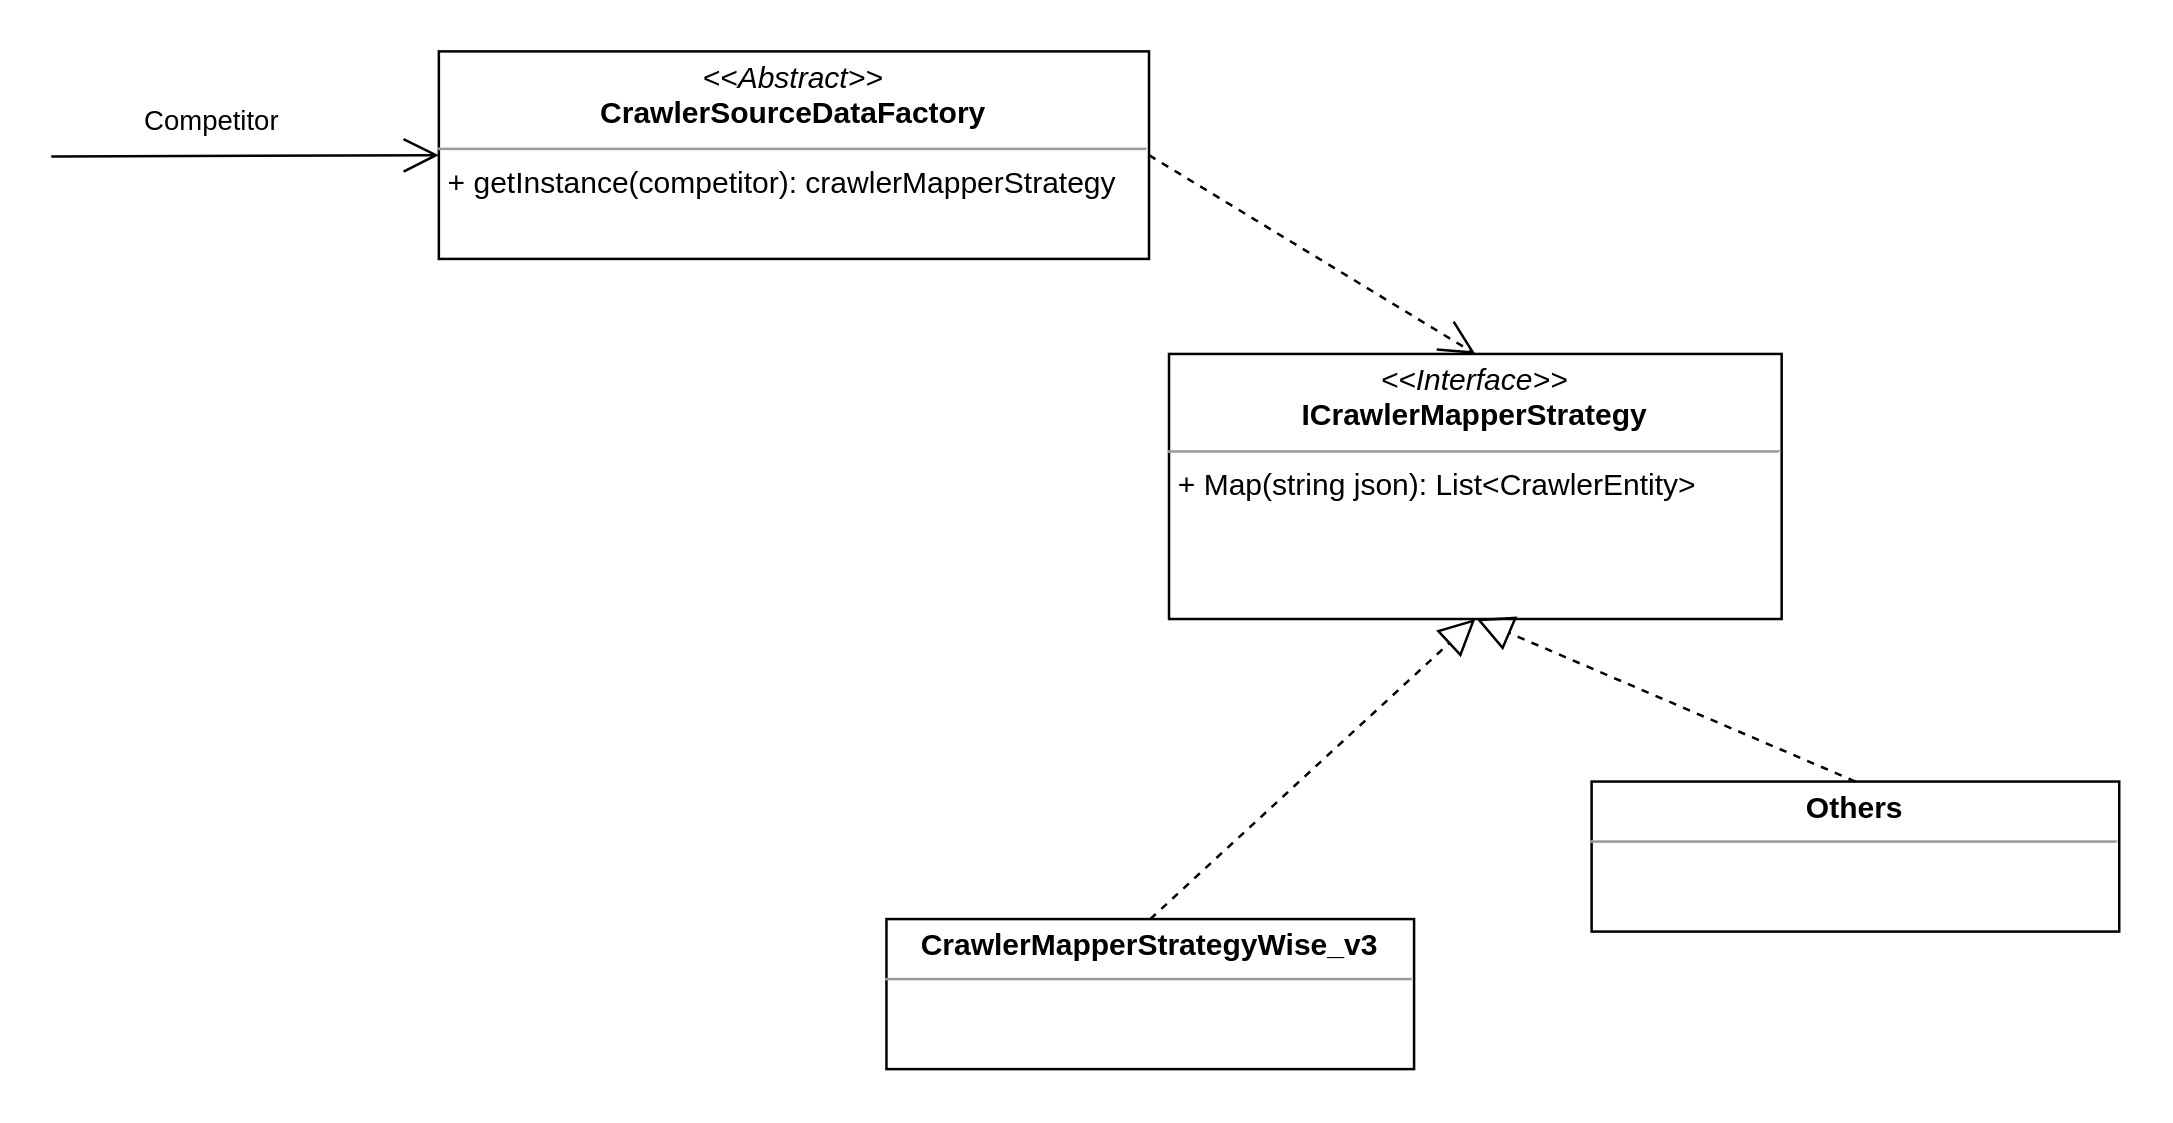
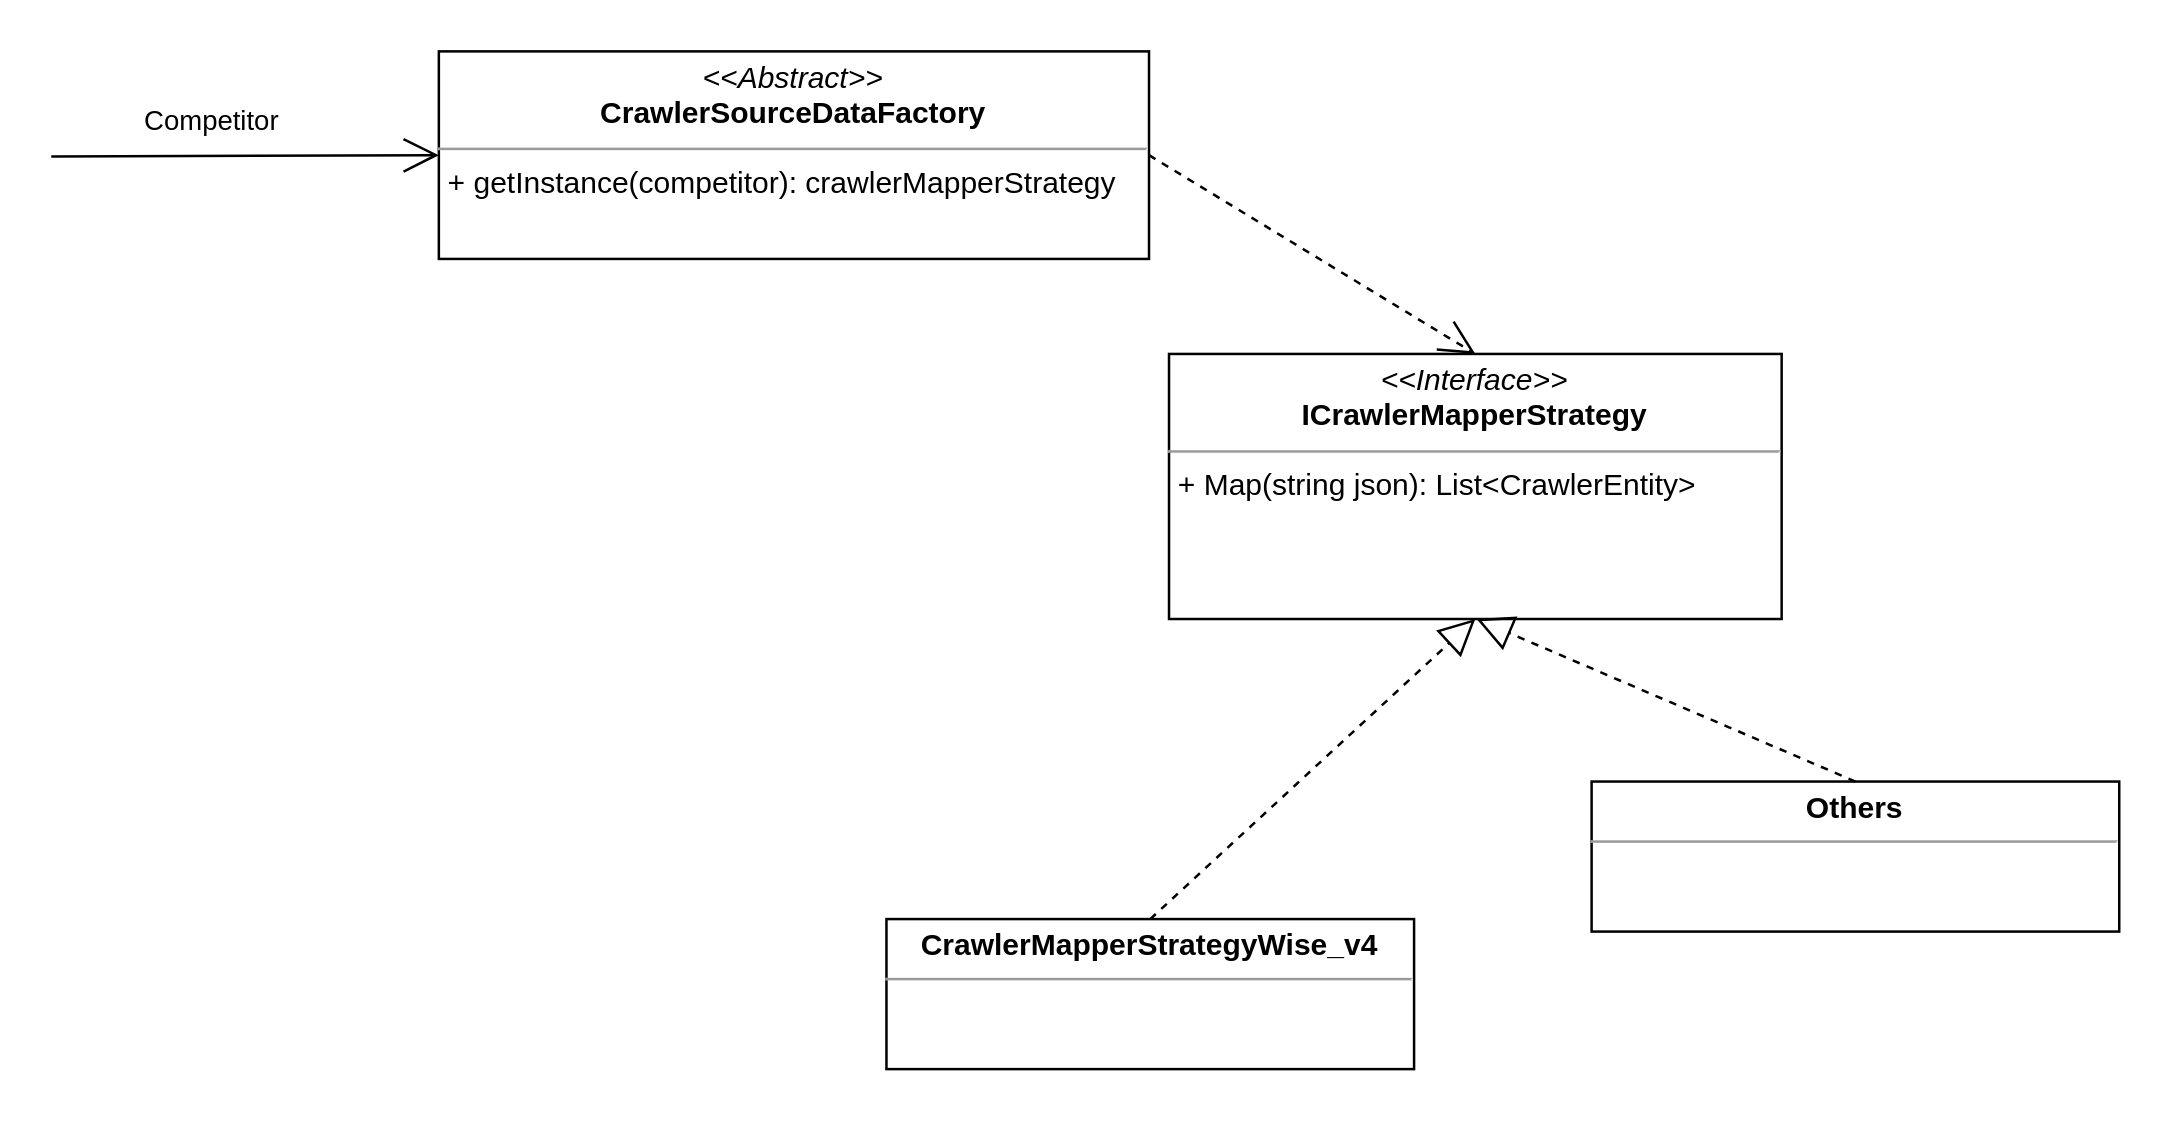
(1114, 937) -> (1114, 937)
